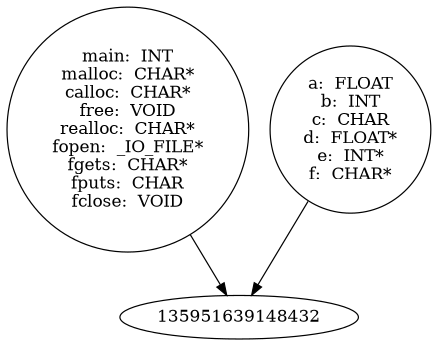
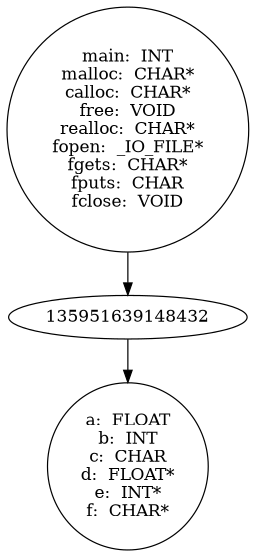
(283, 243) -> (128, 355)
